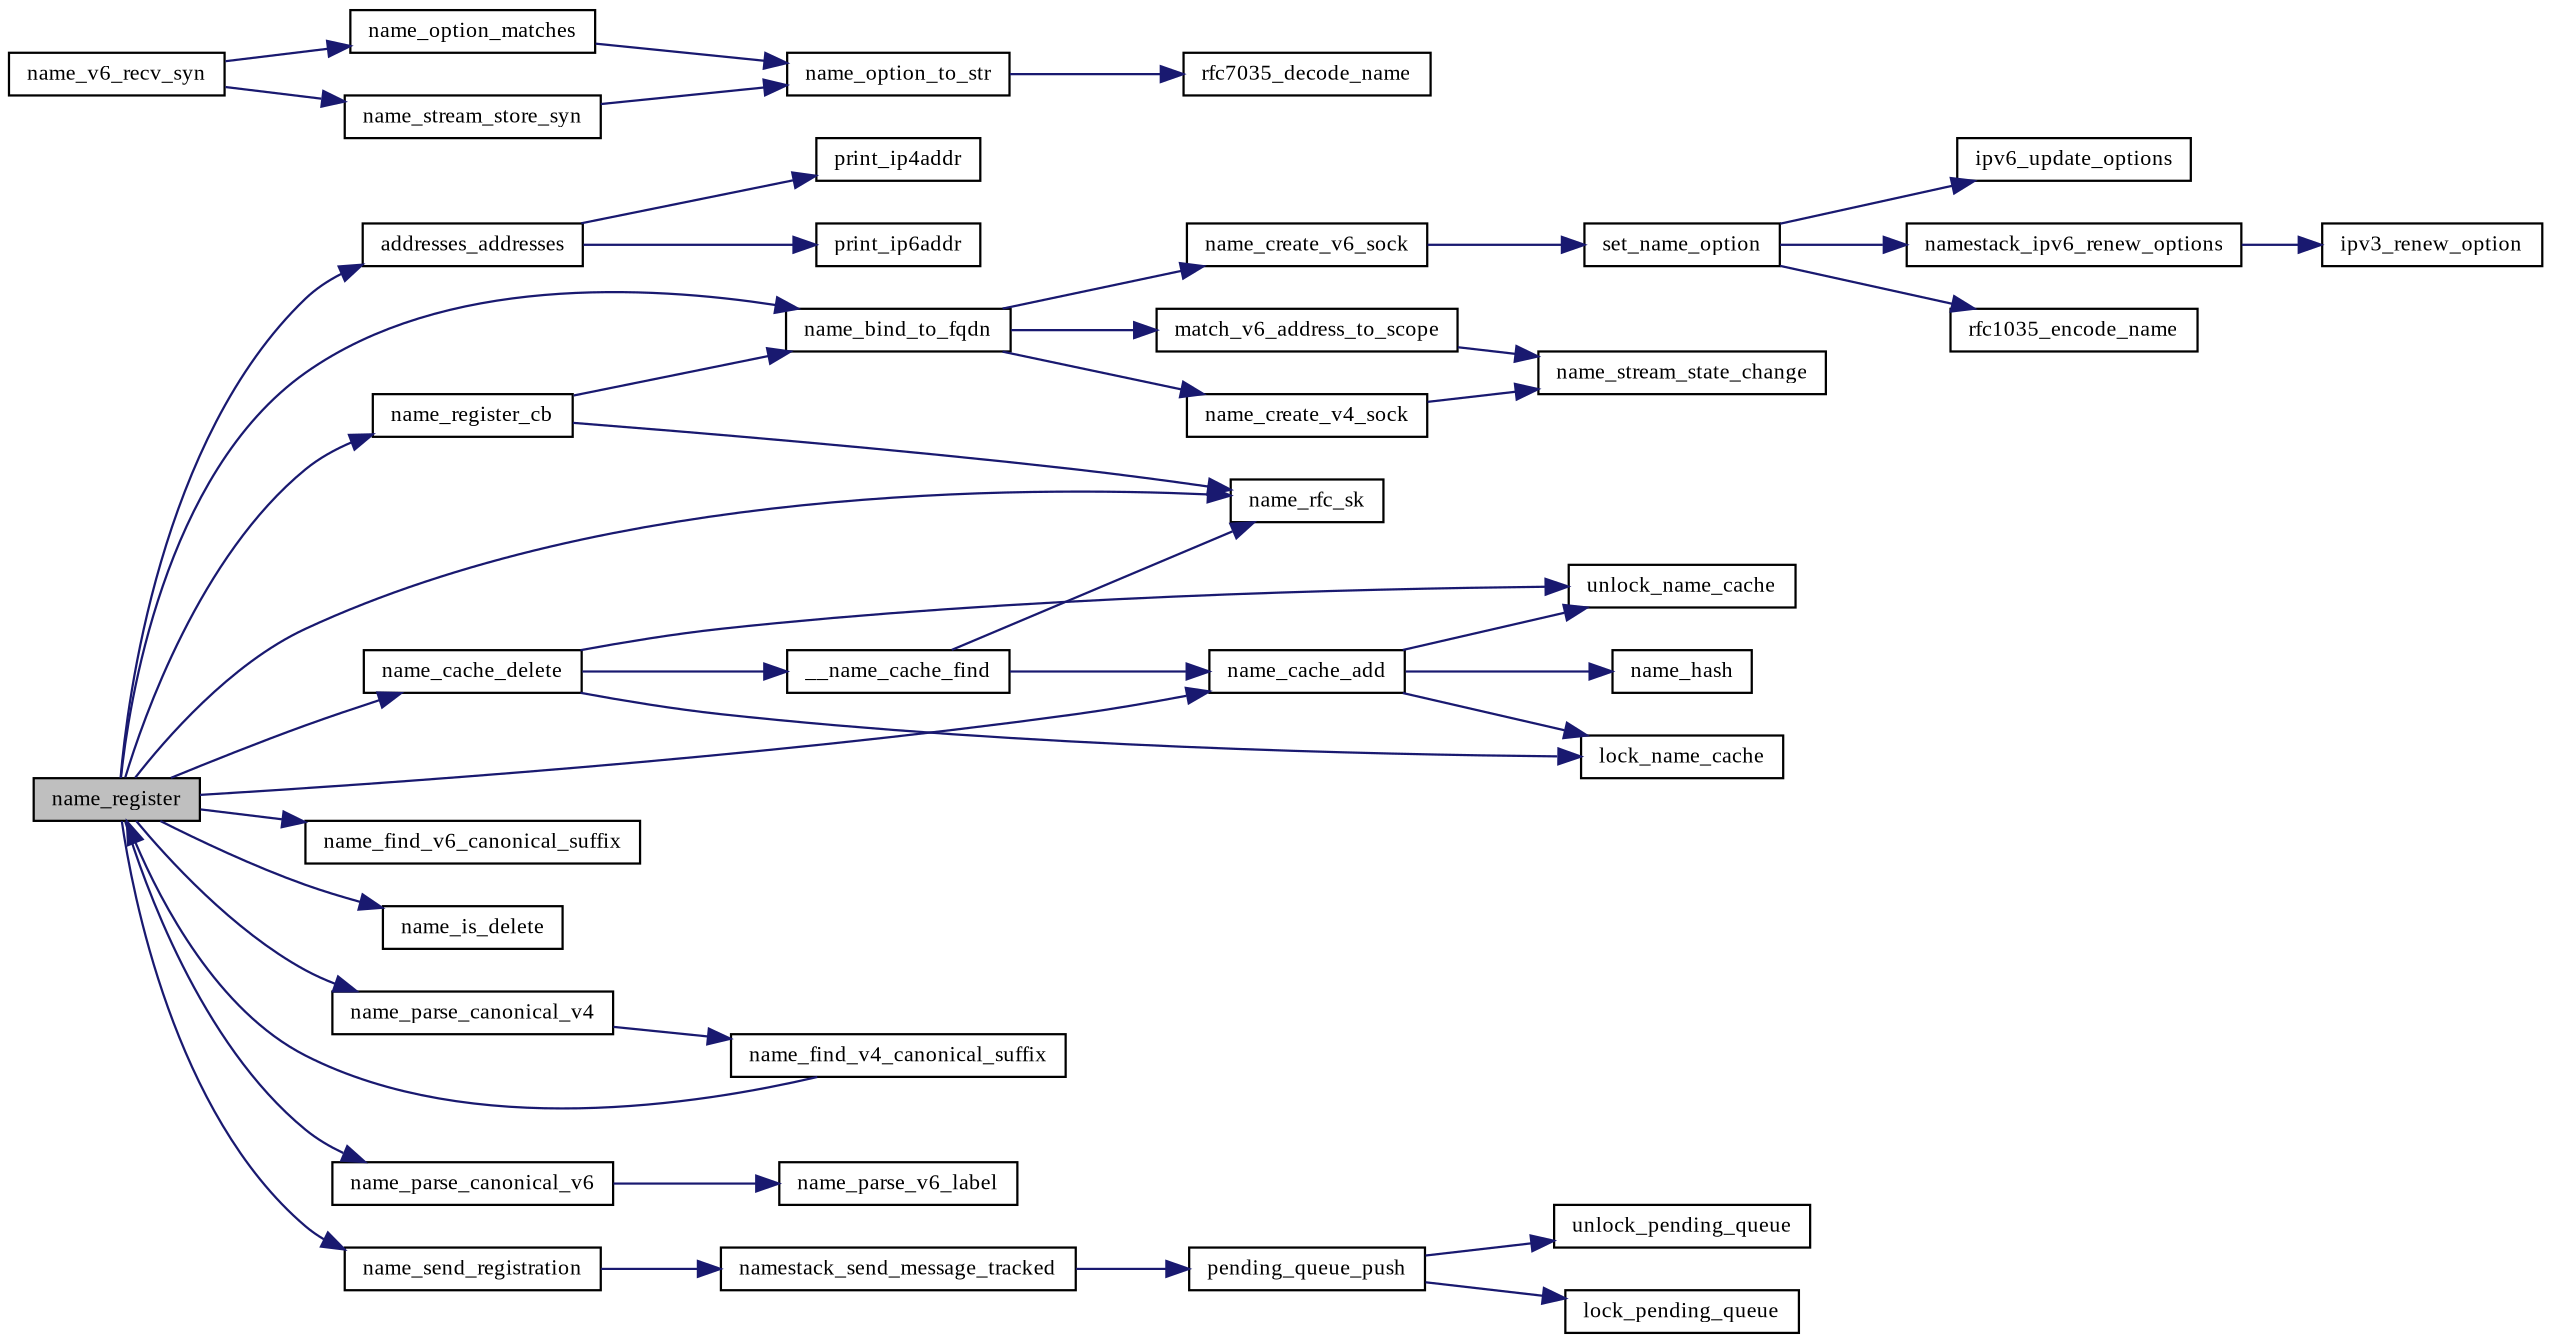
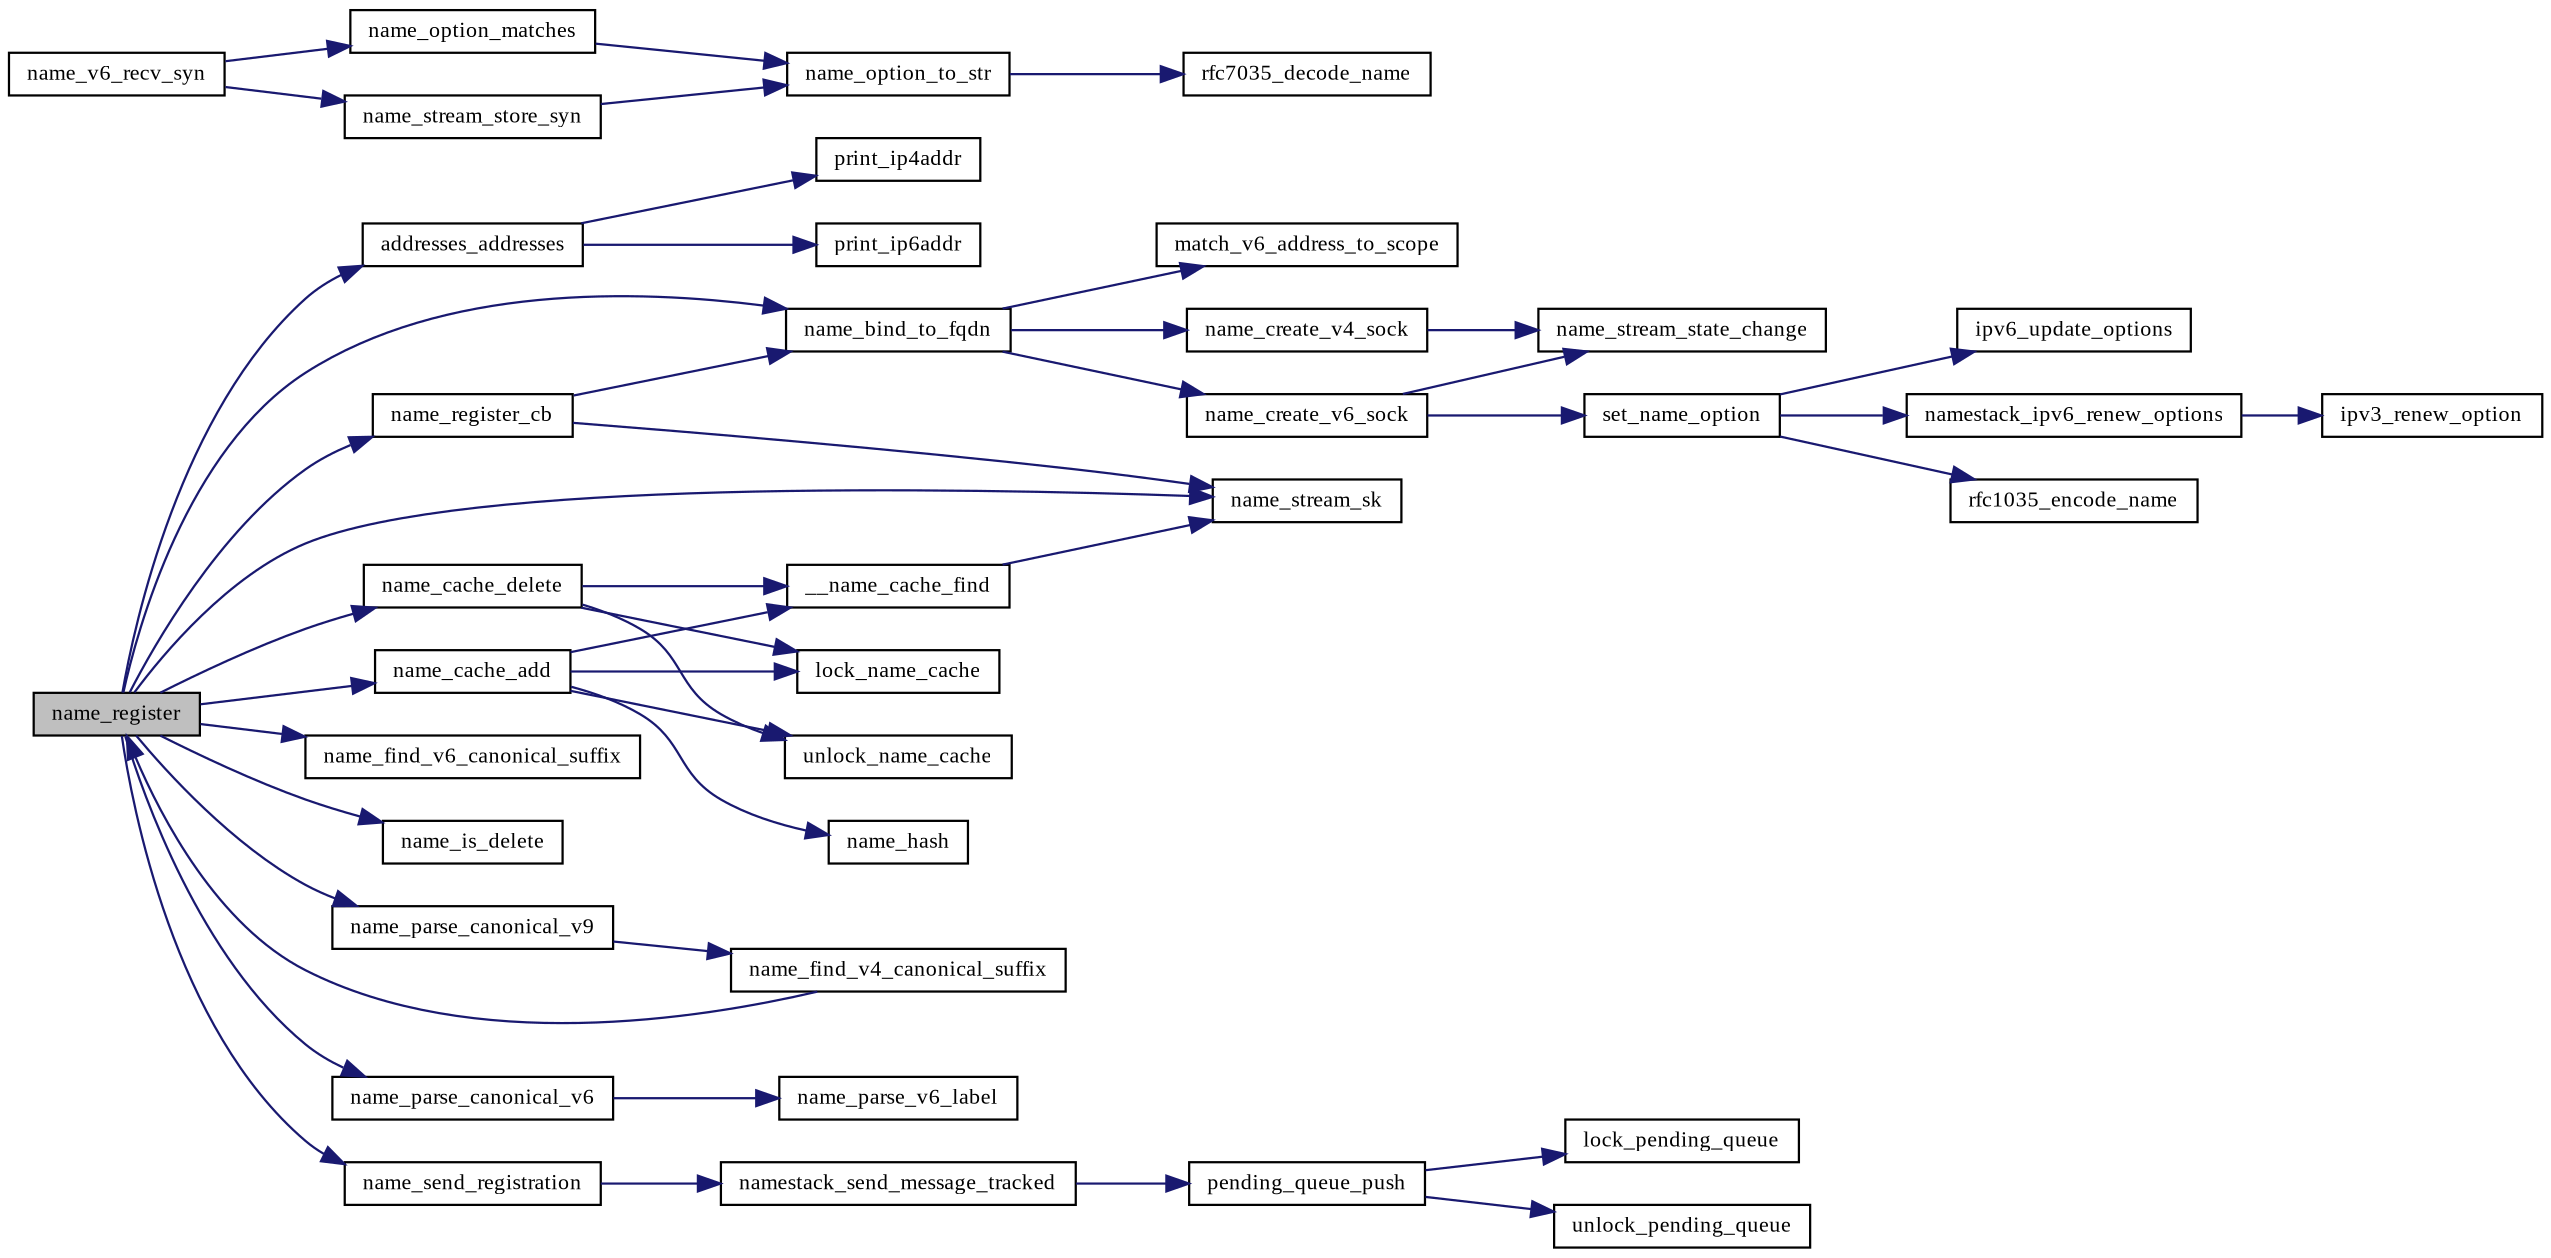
(1487, 351) -> (1484, 375)
(1307, 501) -> (1307, 501)
(1098, 672) -> (630, 640)
(473, 1013) -> (473, 928)
